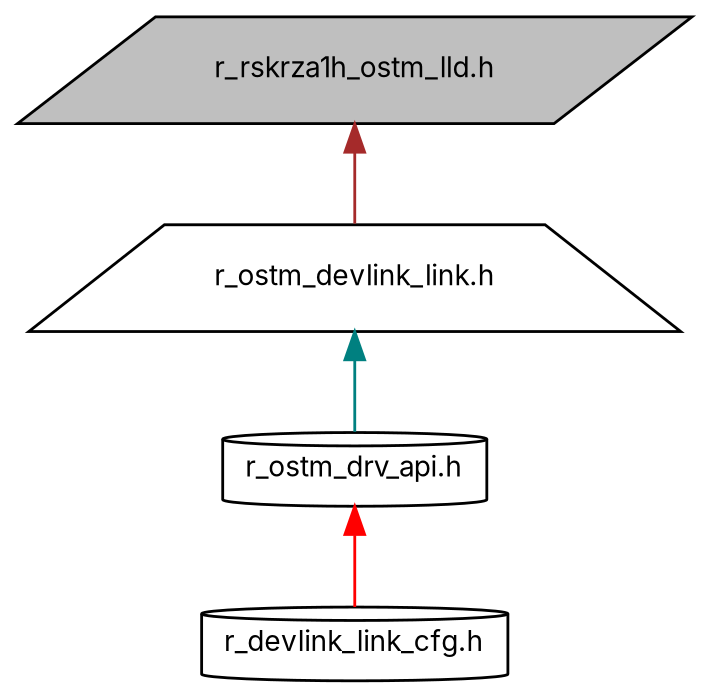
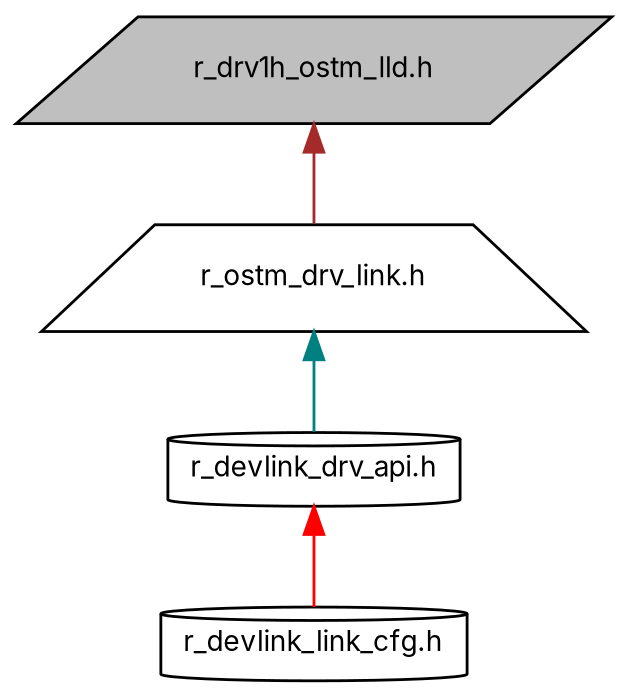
(355, 70) -> (314, 70)
(355, 278) -> (314, 278)
(355, 469) -> (314, 469)
